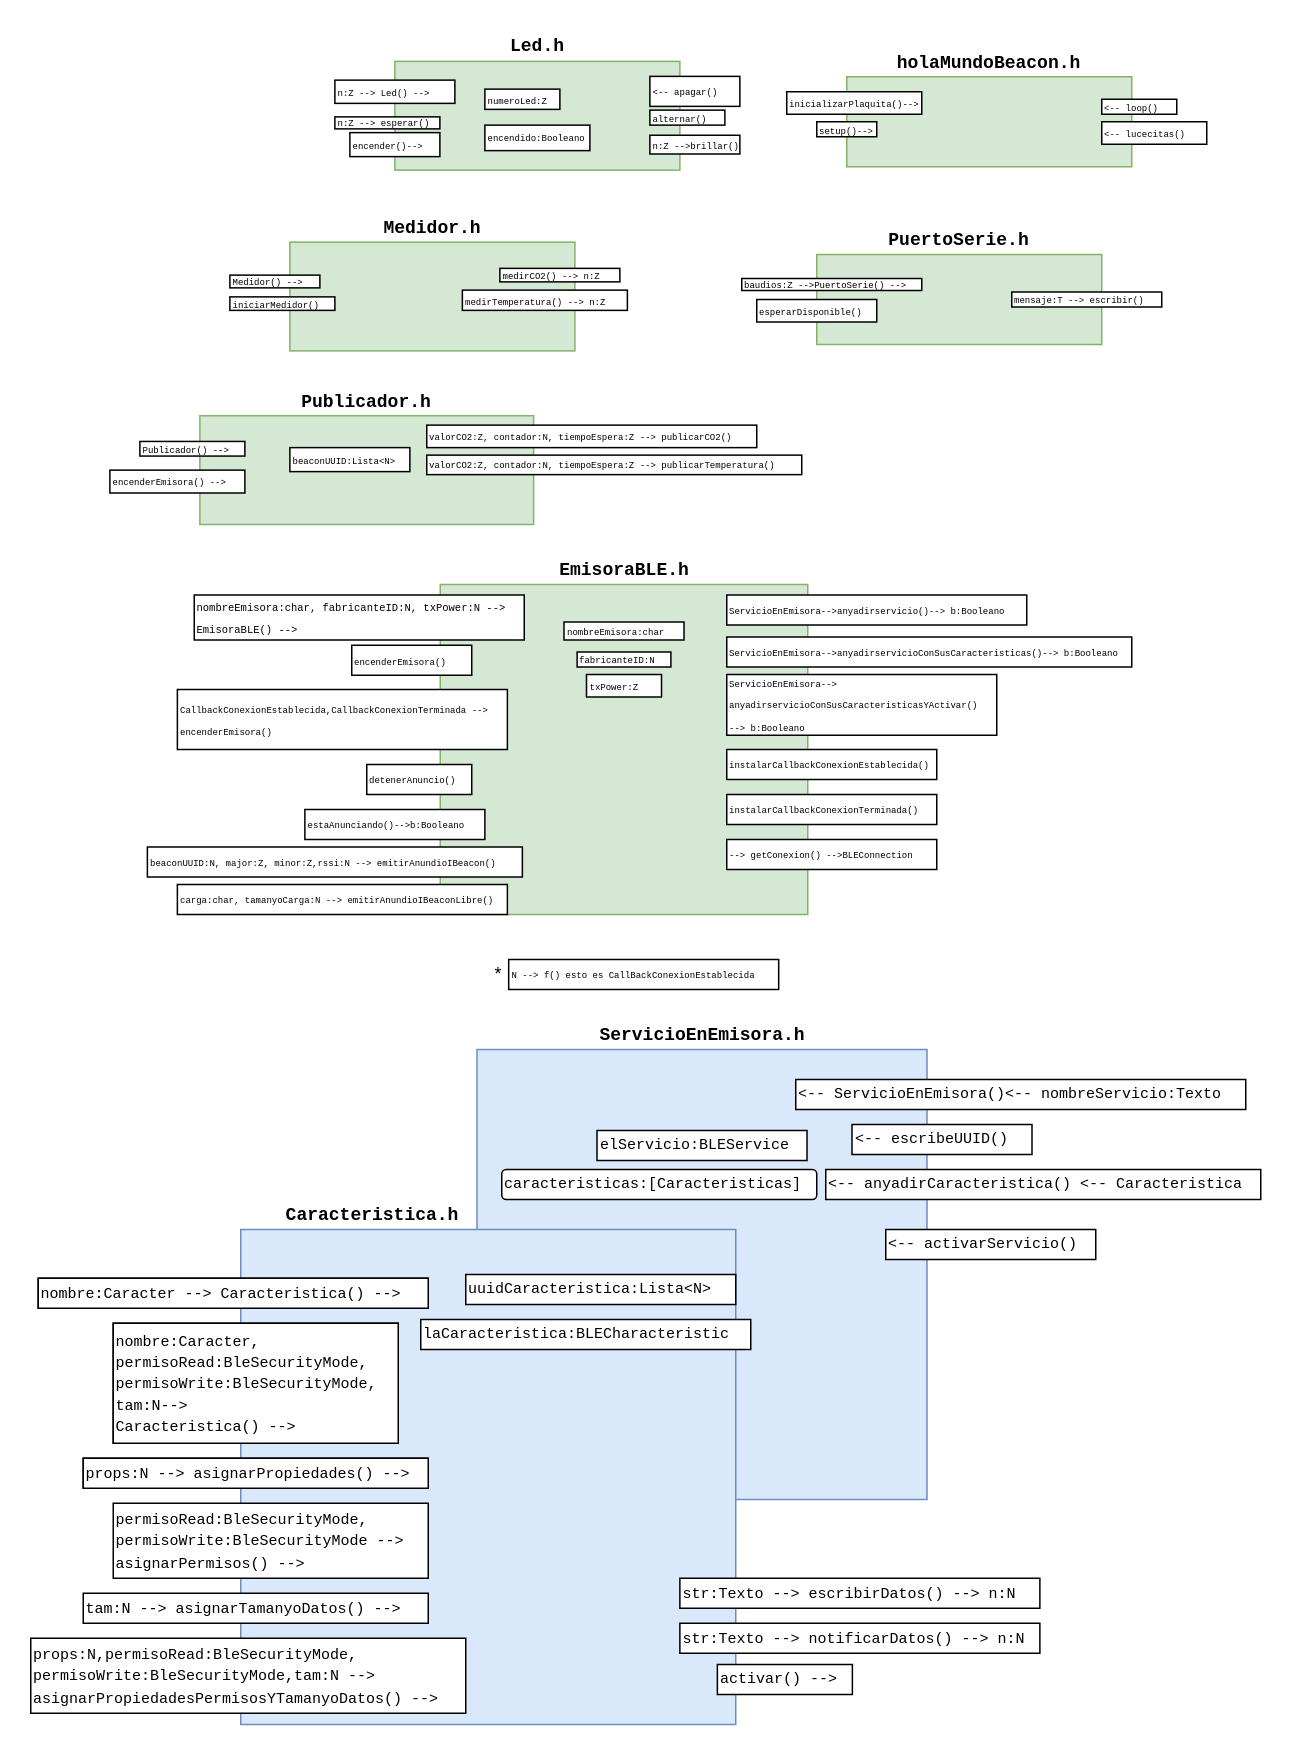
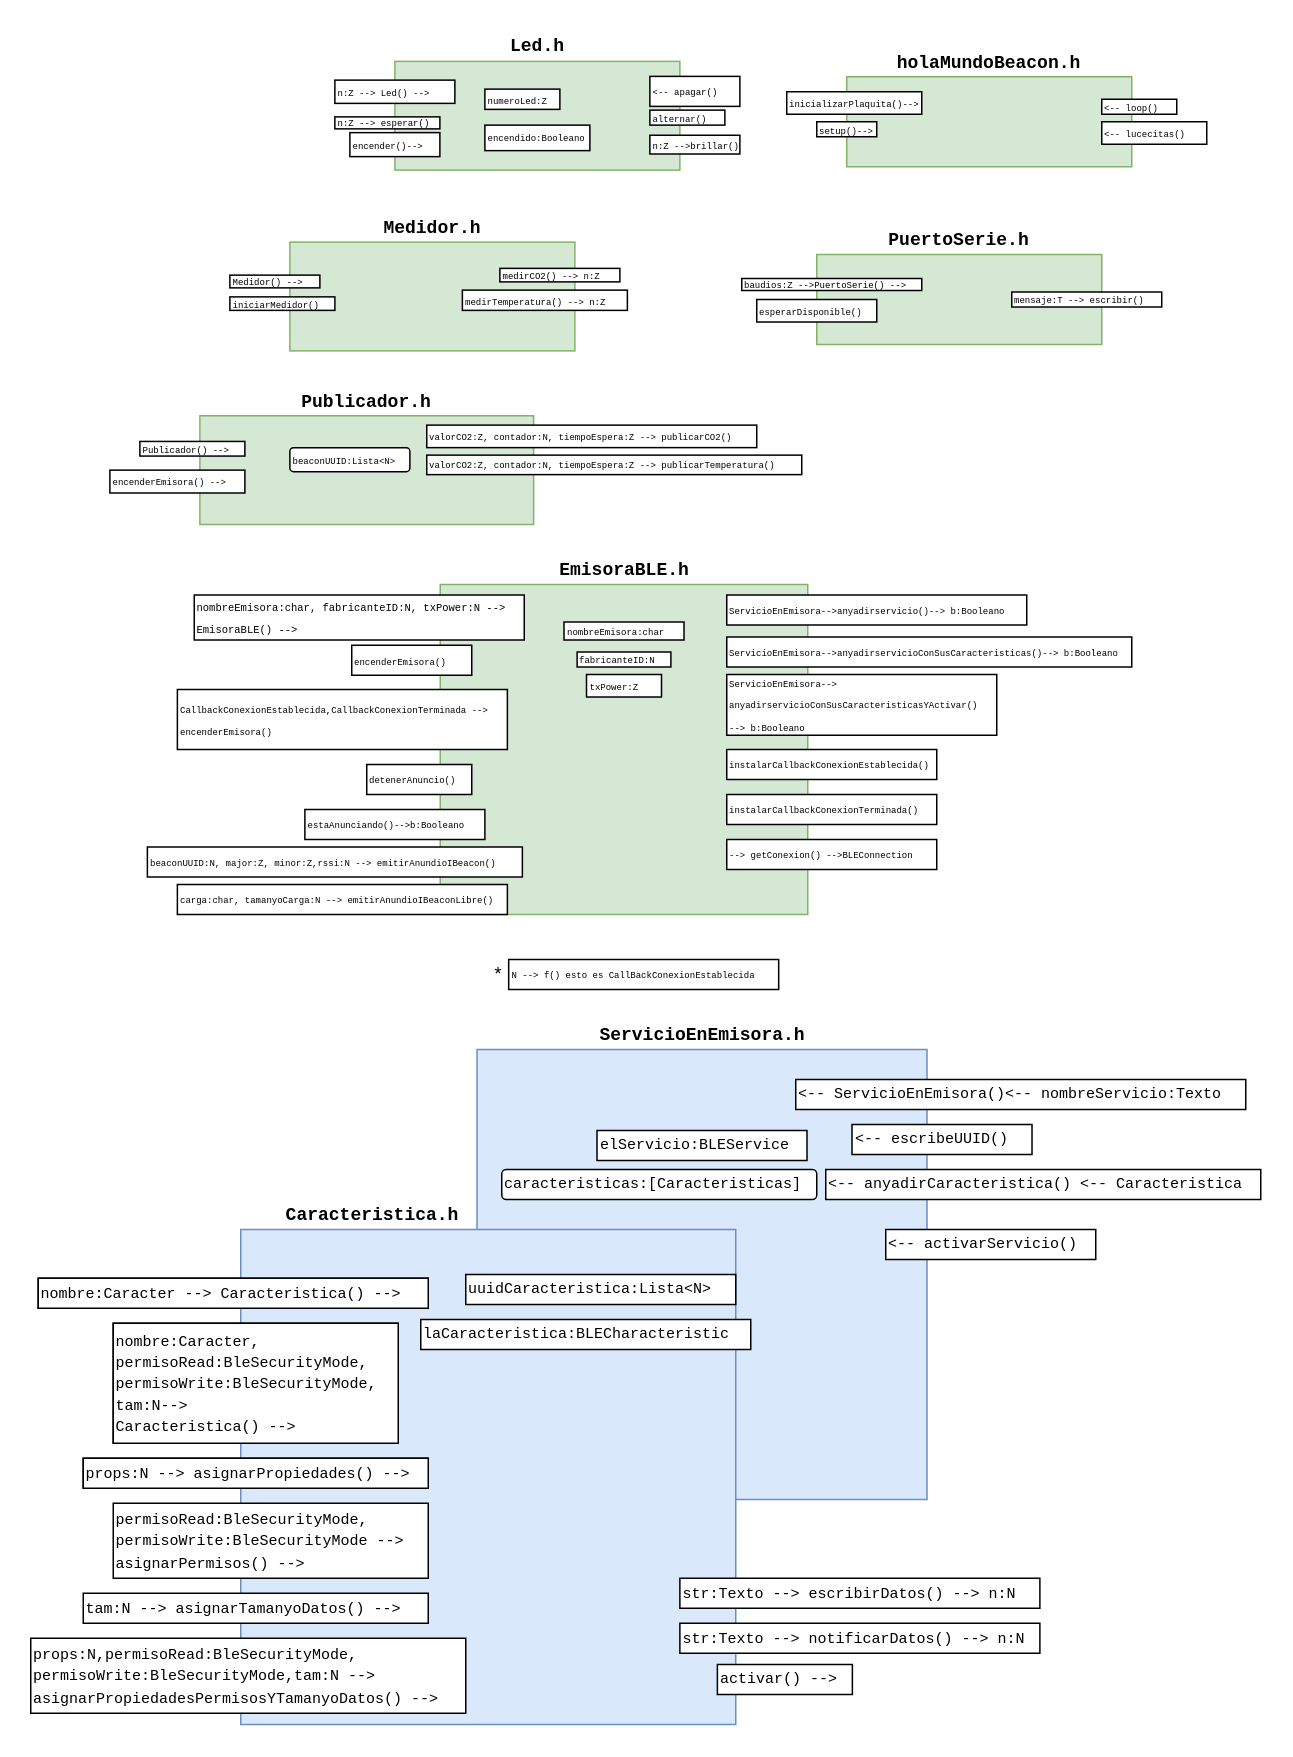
(350, 459) -> (350, 459)
